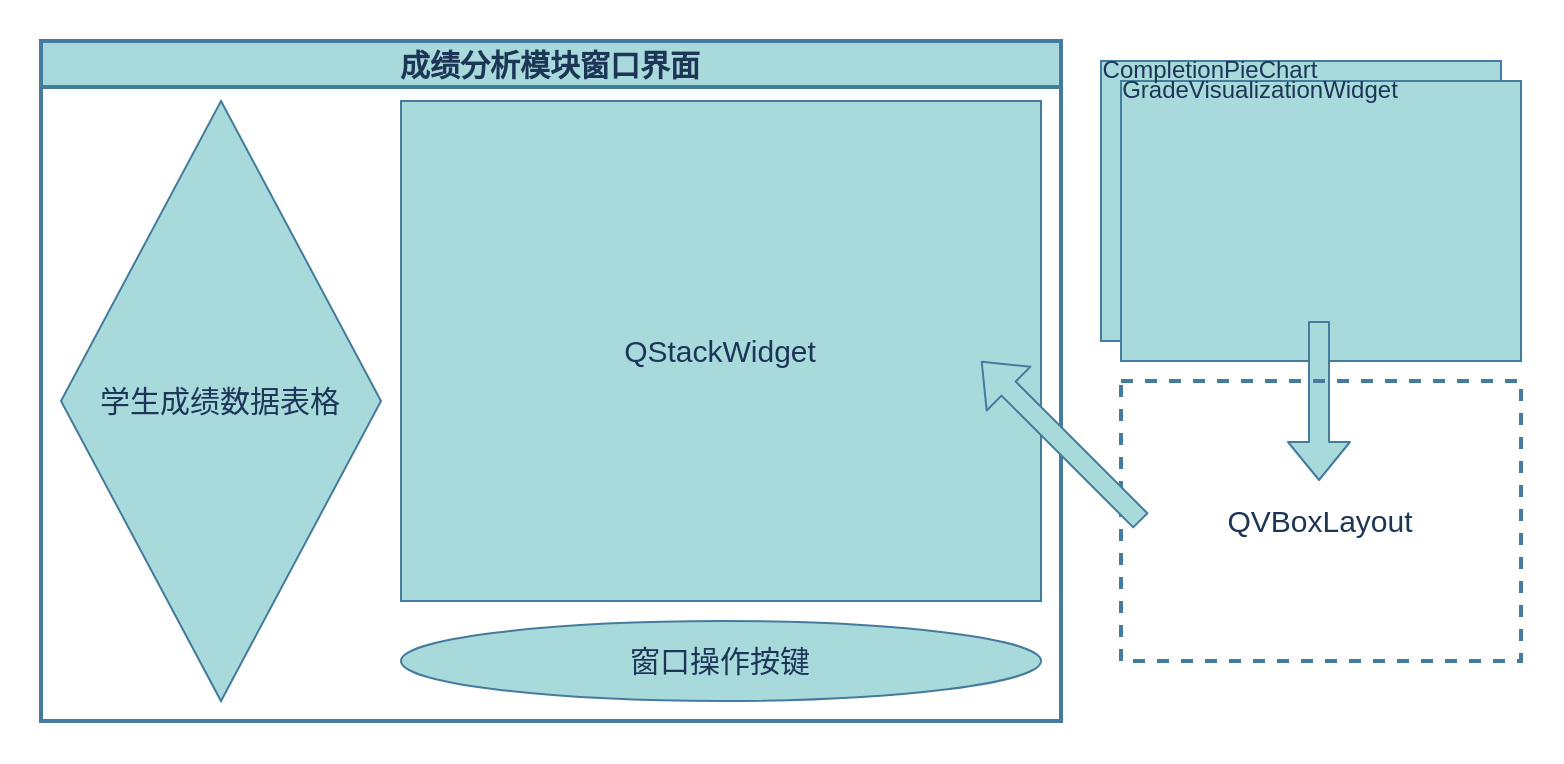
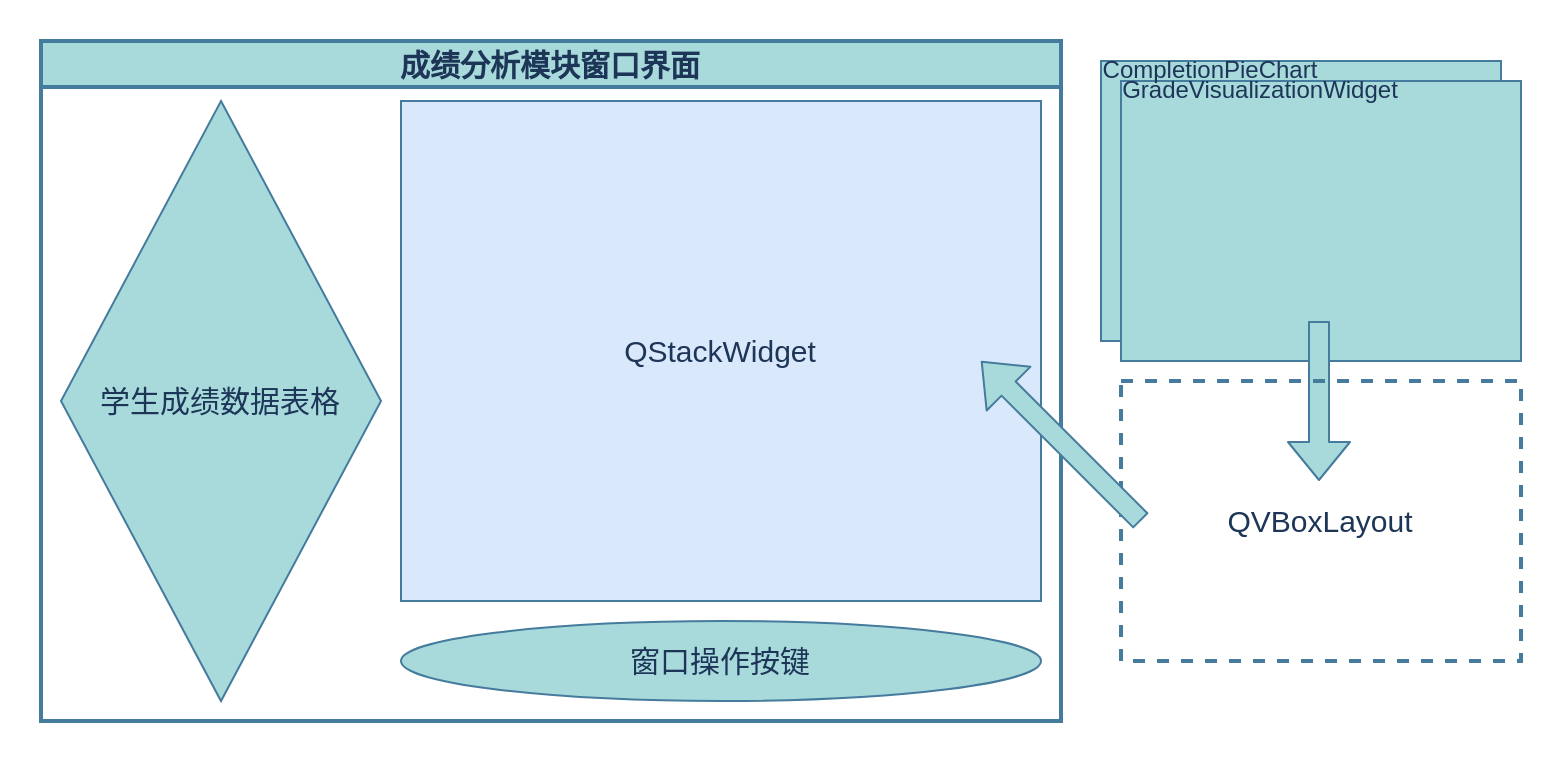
(721, 351) -> (721, 351)
